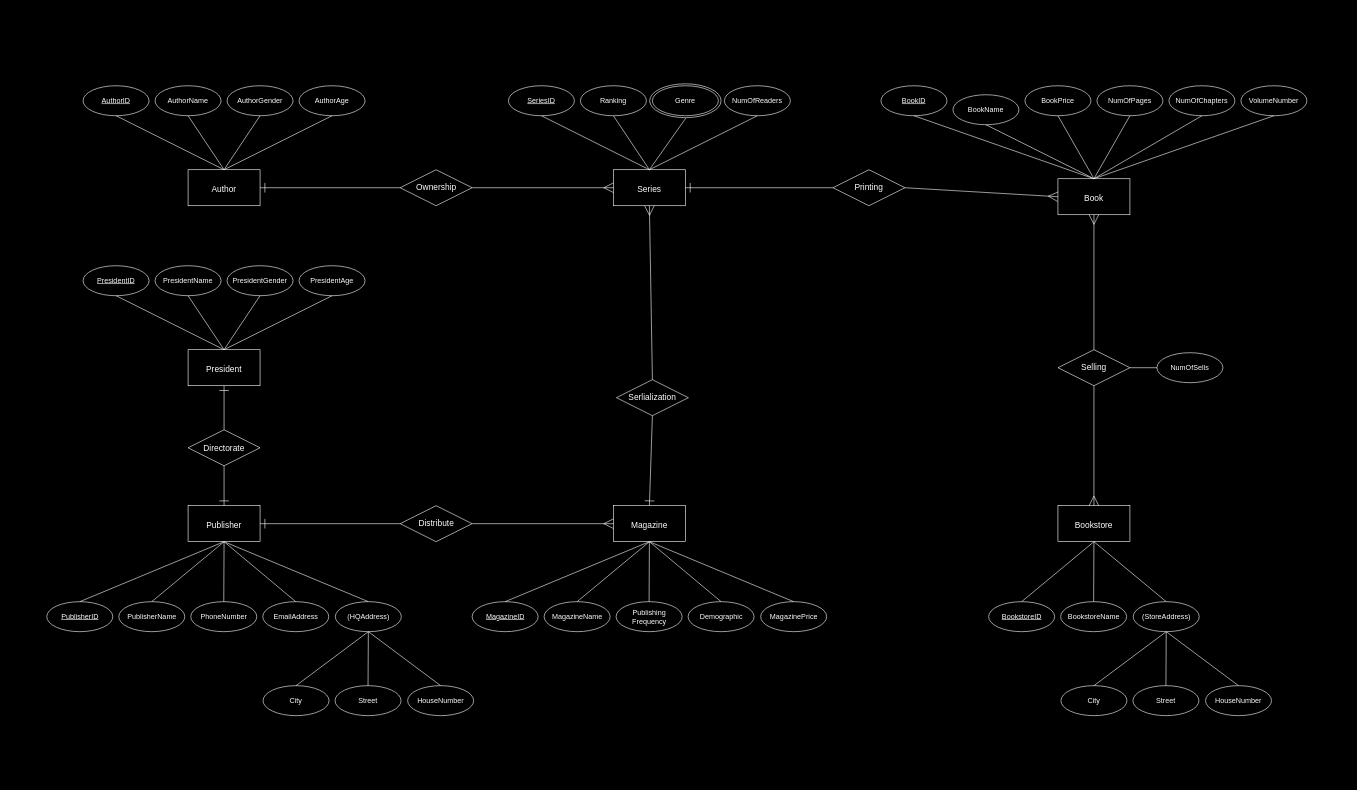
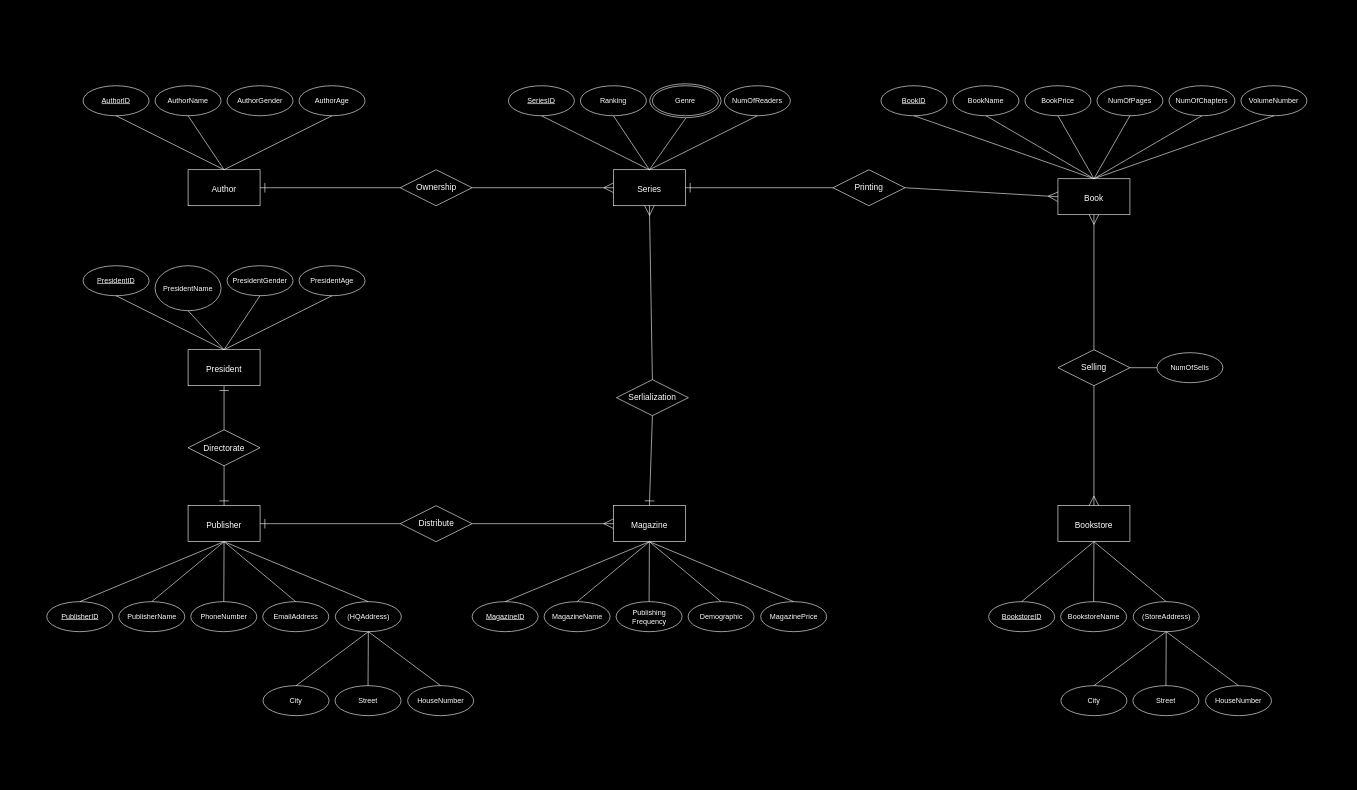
(986, 110) -> (986, 101)
(243, 141) -> none
(188, 281) -> (188, 288)
